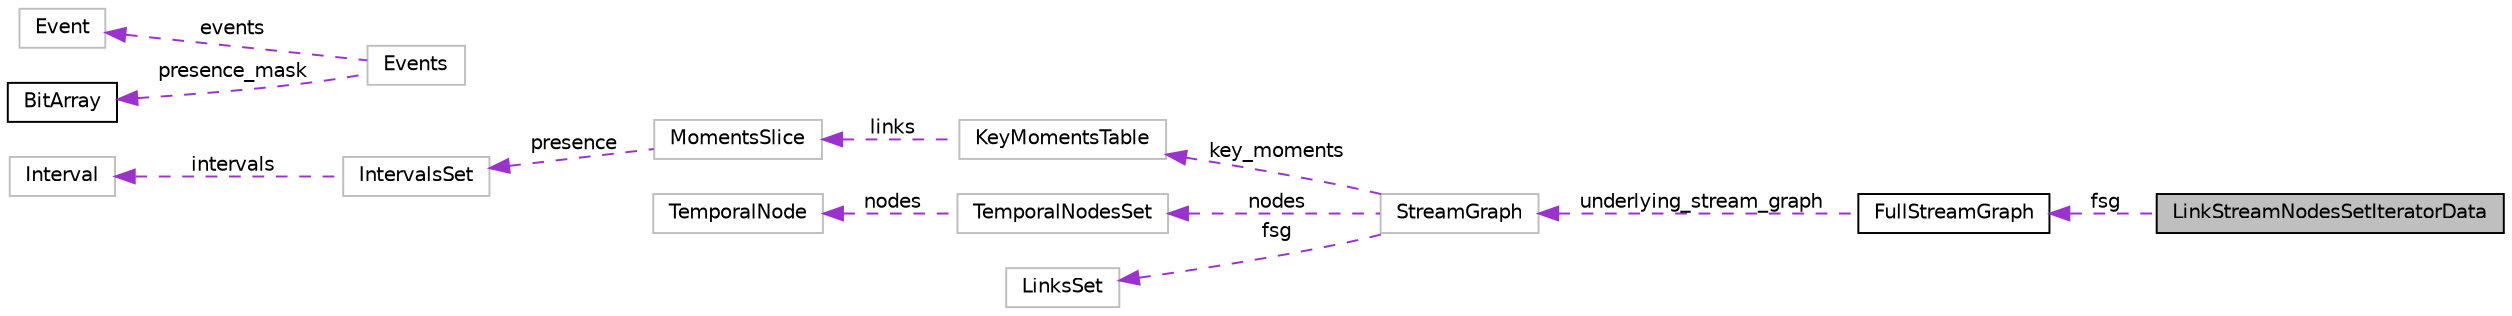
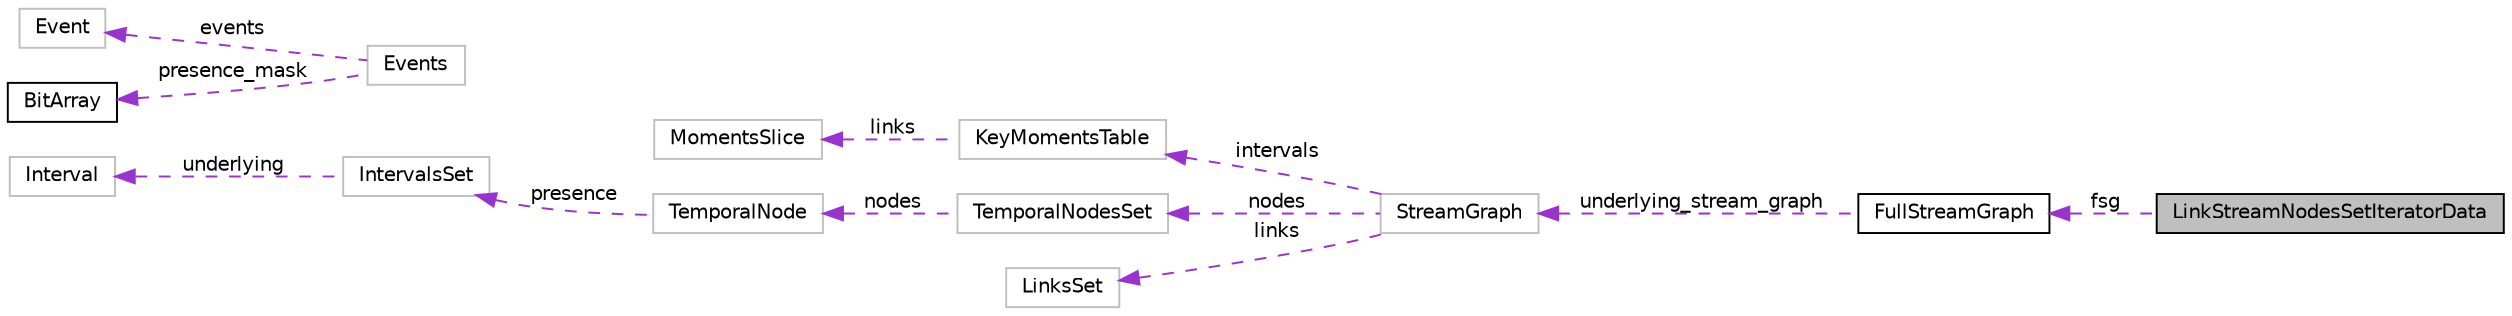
(1274, 152) -> (1274, 152)
(581, 157) -> (574, 211)
(230, 166) -> (230, 166)
(1274, 232) -> (1274, 232)
